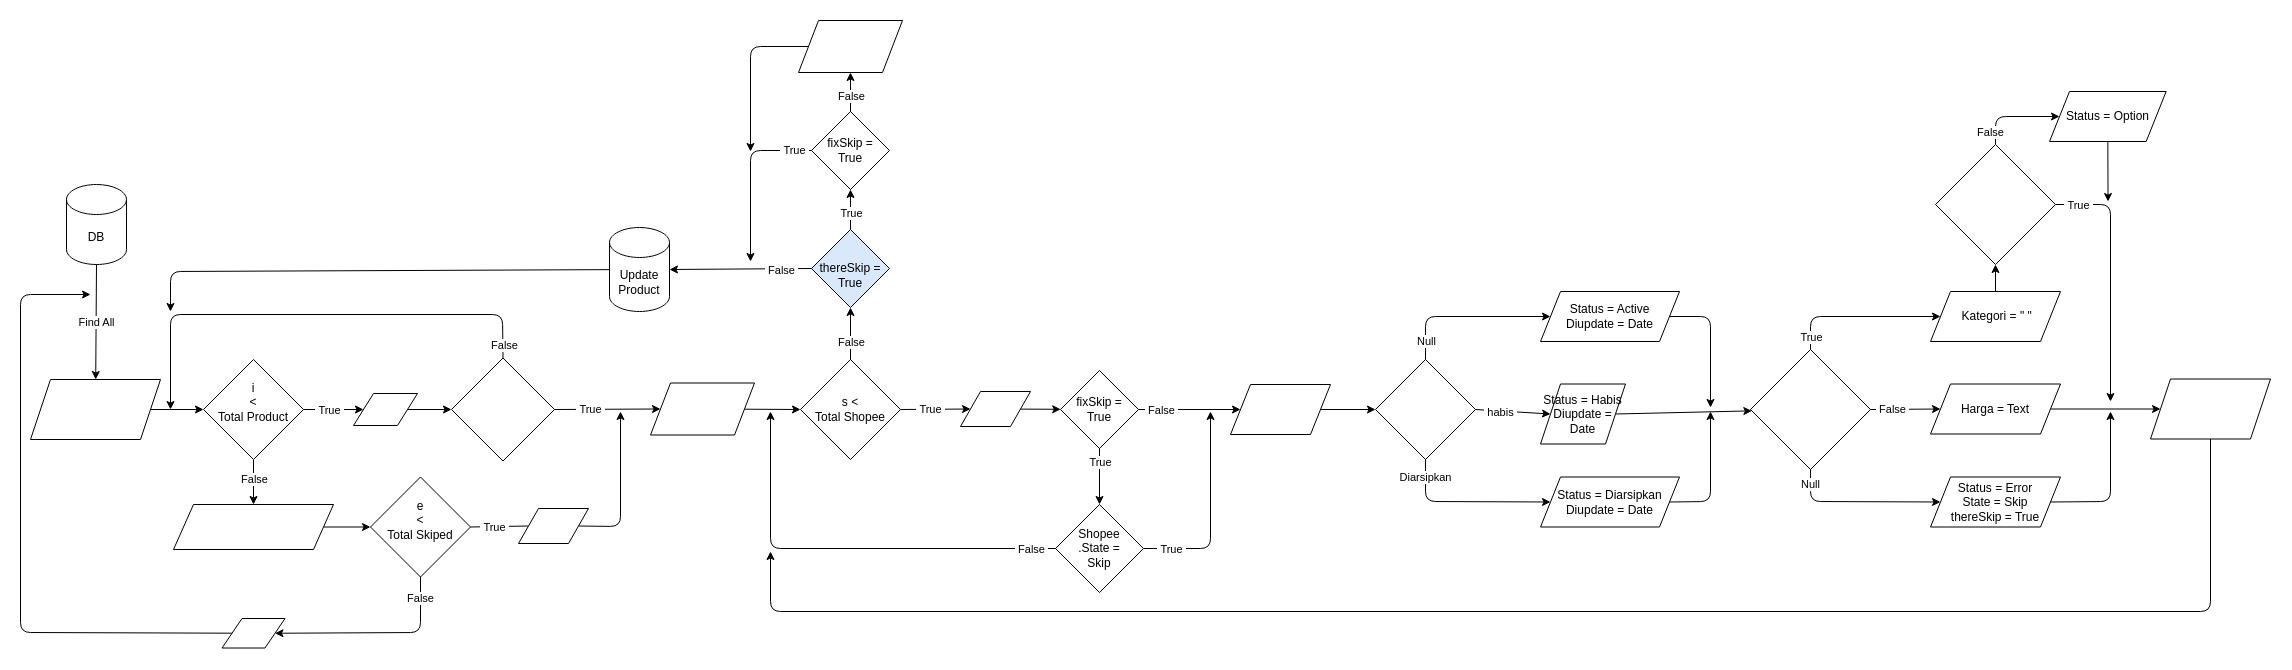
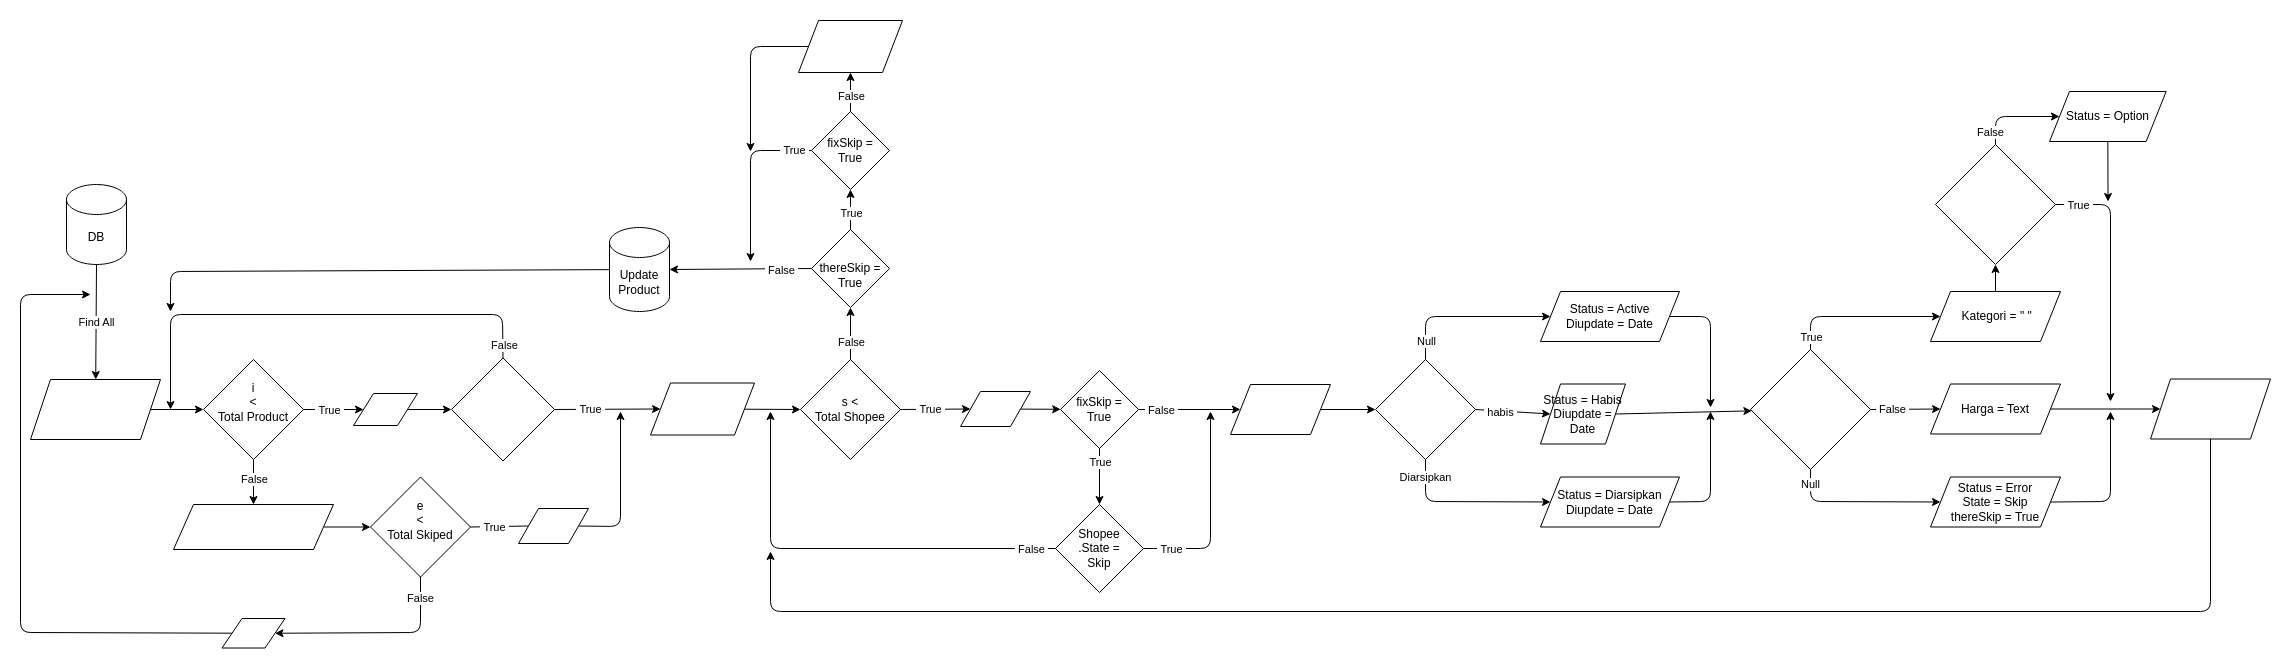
(851, 269) -> (851, 269)
